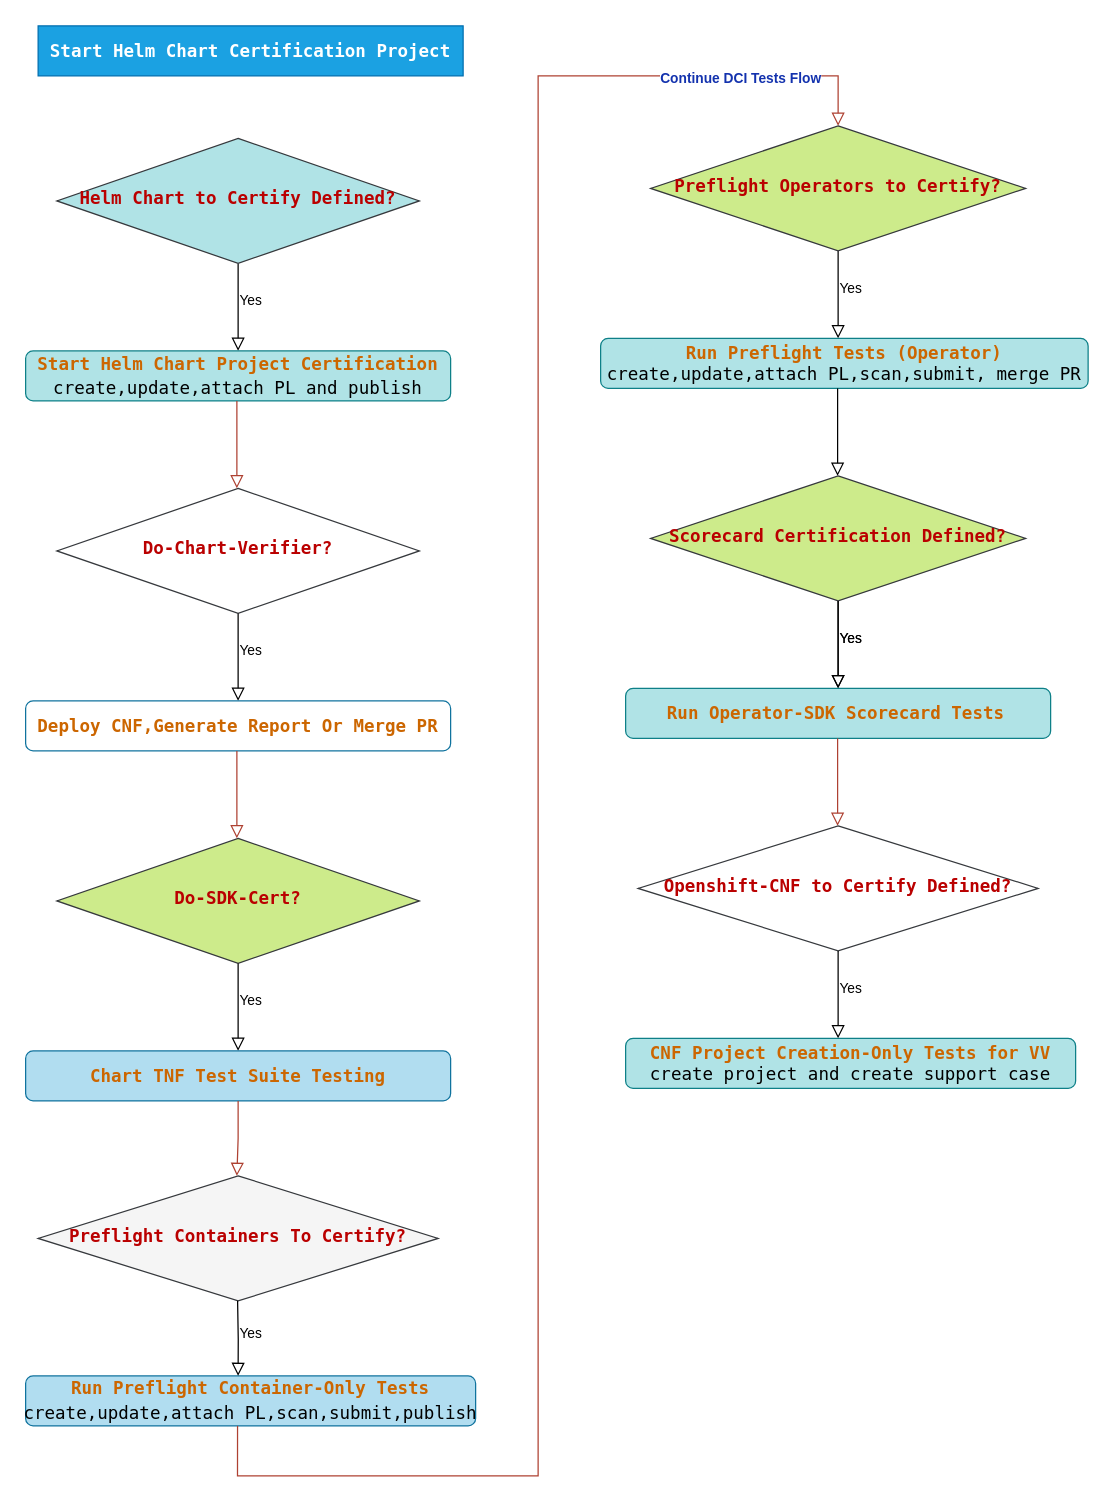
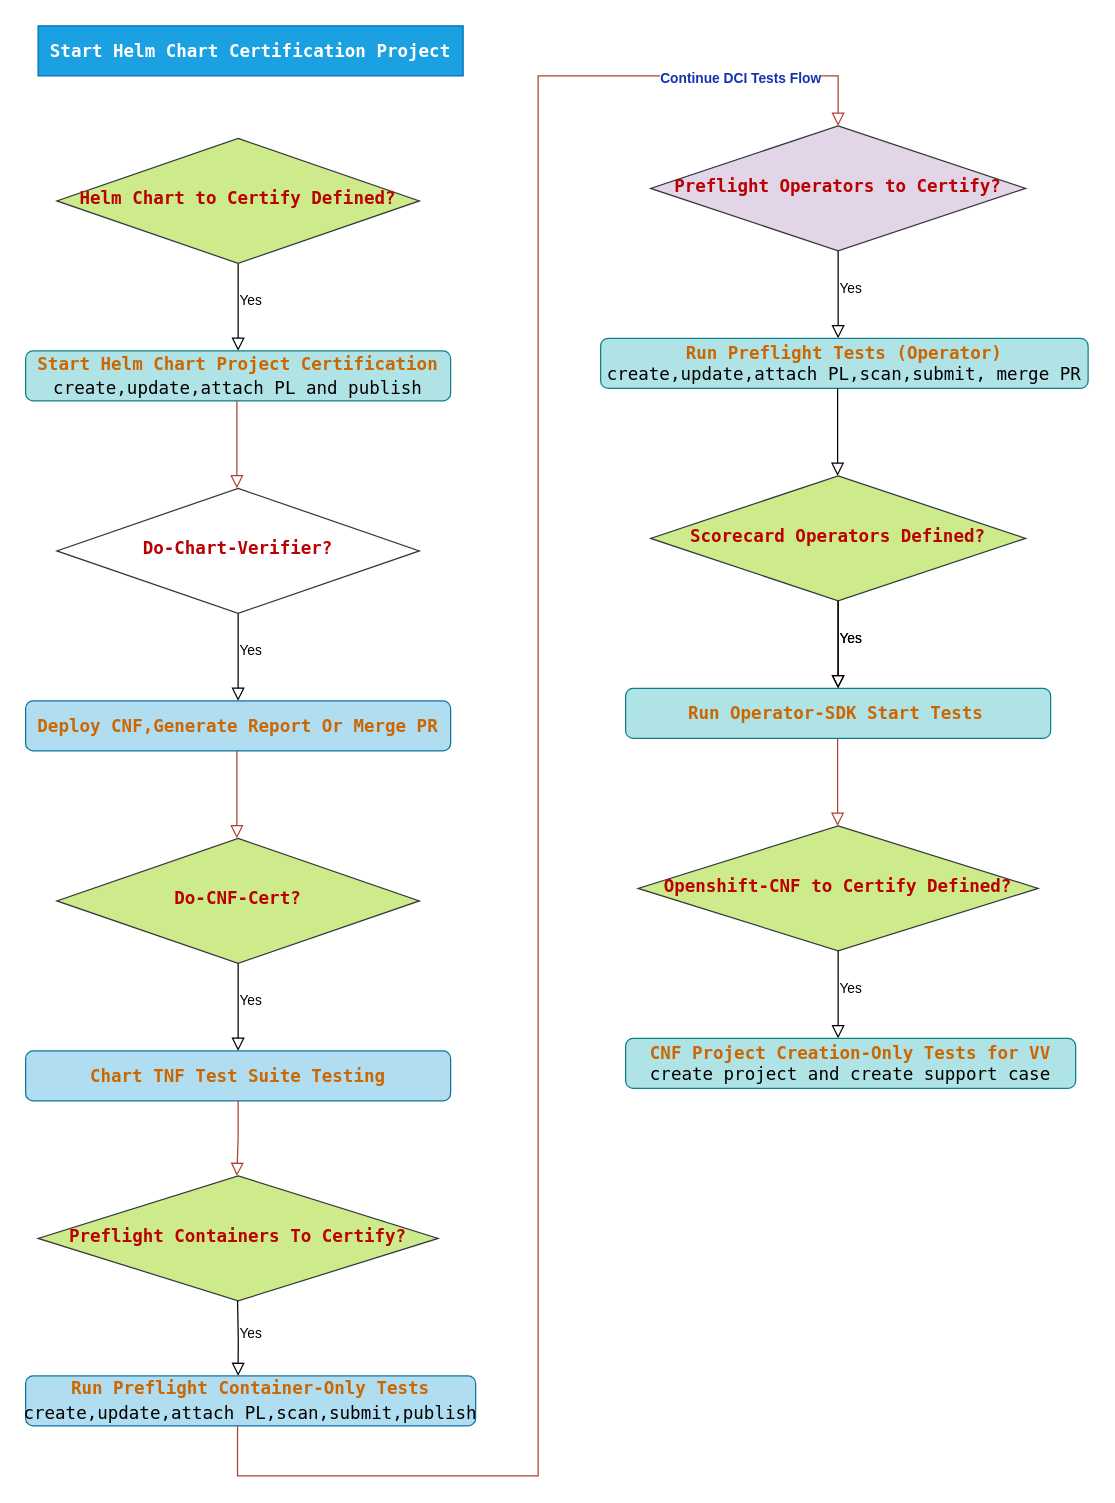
(838, 188) -> (838, 188)
(238, 201) -> (238, 201)
(838, 536) -> (838, 536)
(838, 713) -> (838, 713)
(238, 726) -> (238, 726)
(838, 888) -> (838, 888)
(238, 898) -> (238, 898)
(238, 1238) -> (238, 1238)
